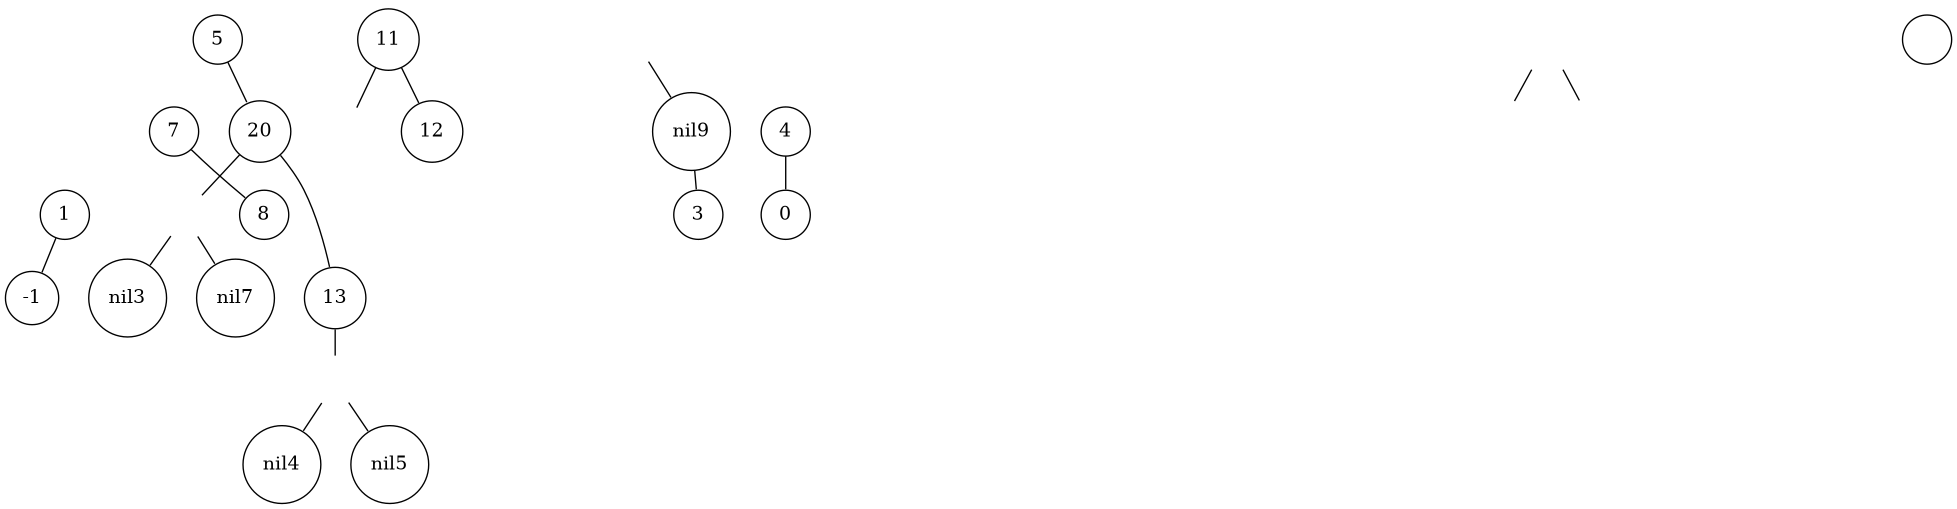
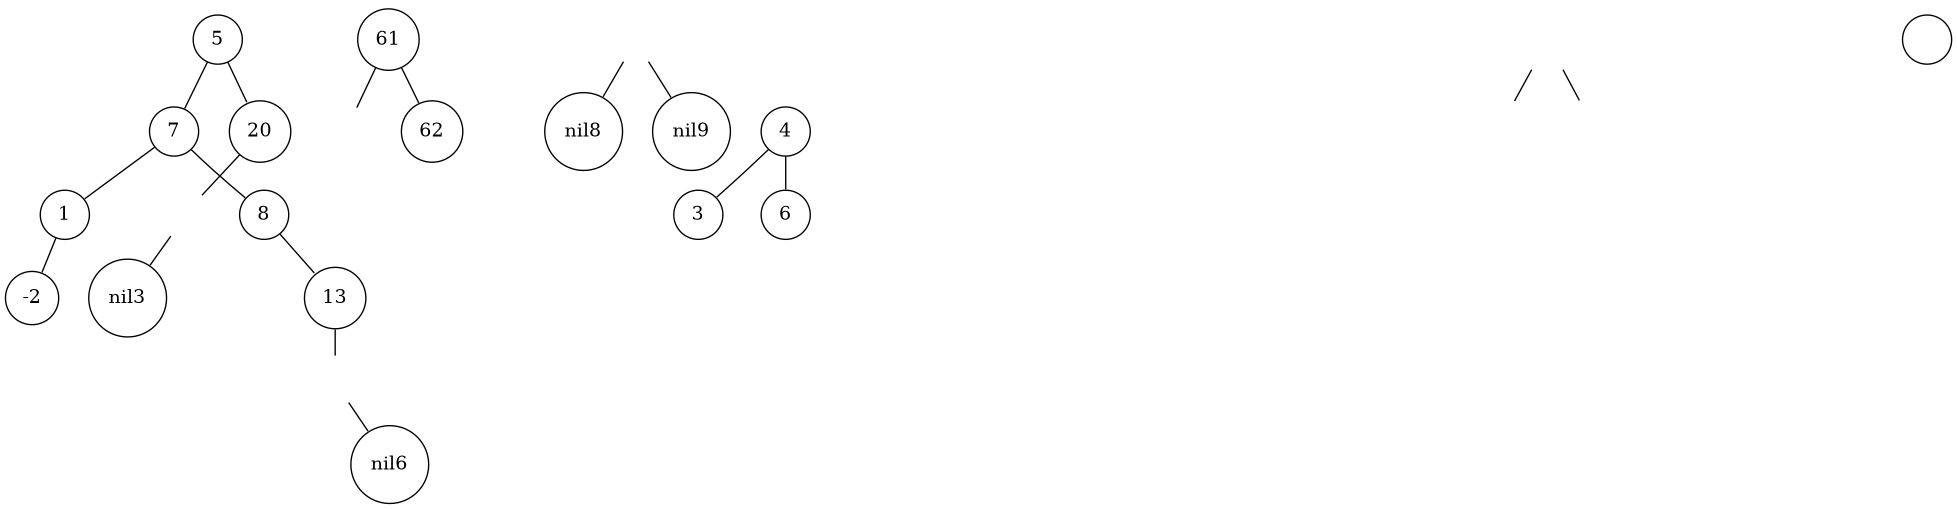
(388, 40) -> (388, 40)
none -> (196, 85)
(432, 132) -> (432, 132)
none -> (584, 132)
none -> (120, 173)
(696, 180) -> (743, 174)
(312, 208) -> (297, 254)
(786, 215) -> (786, 215)
(32, 298) -> (32, 298)
(236, 298) -> none
(282, 465) -> none
(390, 465) -> (390, 465)
